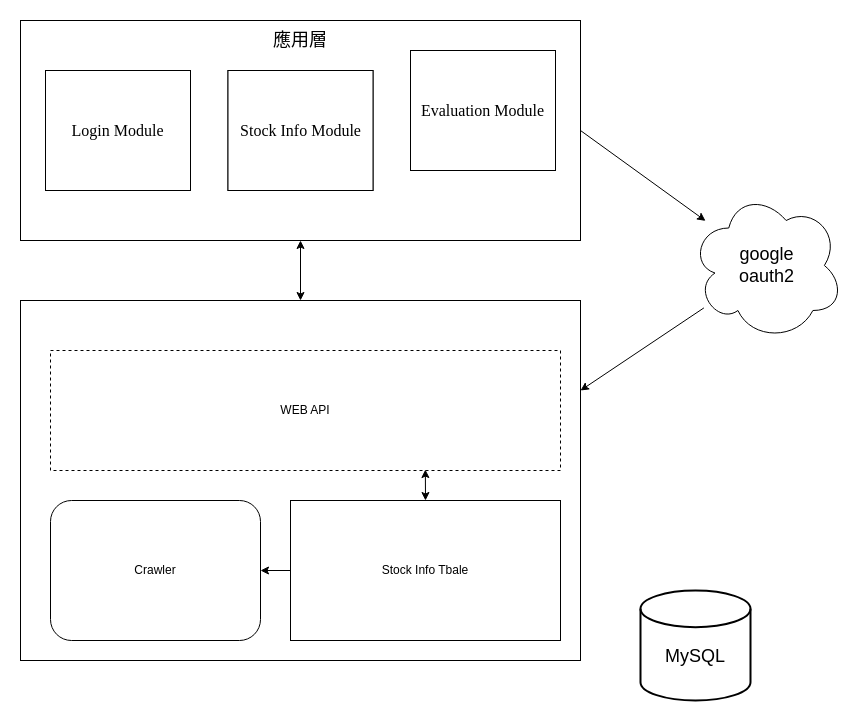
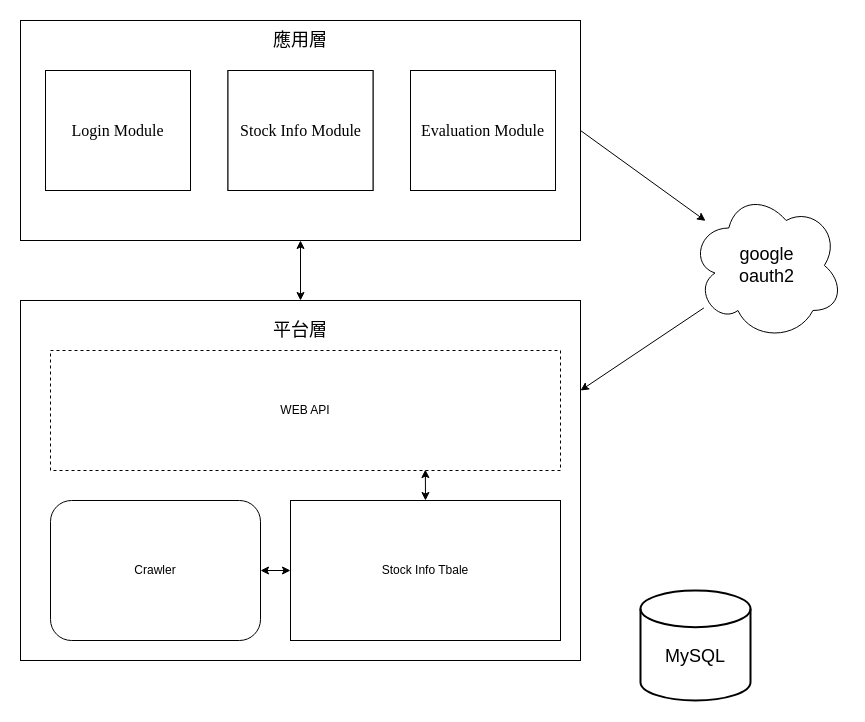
(483, 111) -> (483, 131)
none -> (301, 331)
(285, 571) -> (282, 571)
